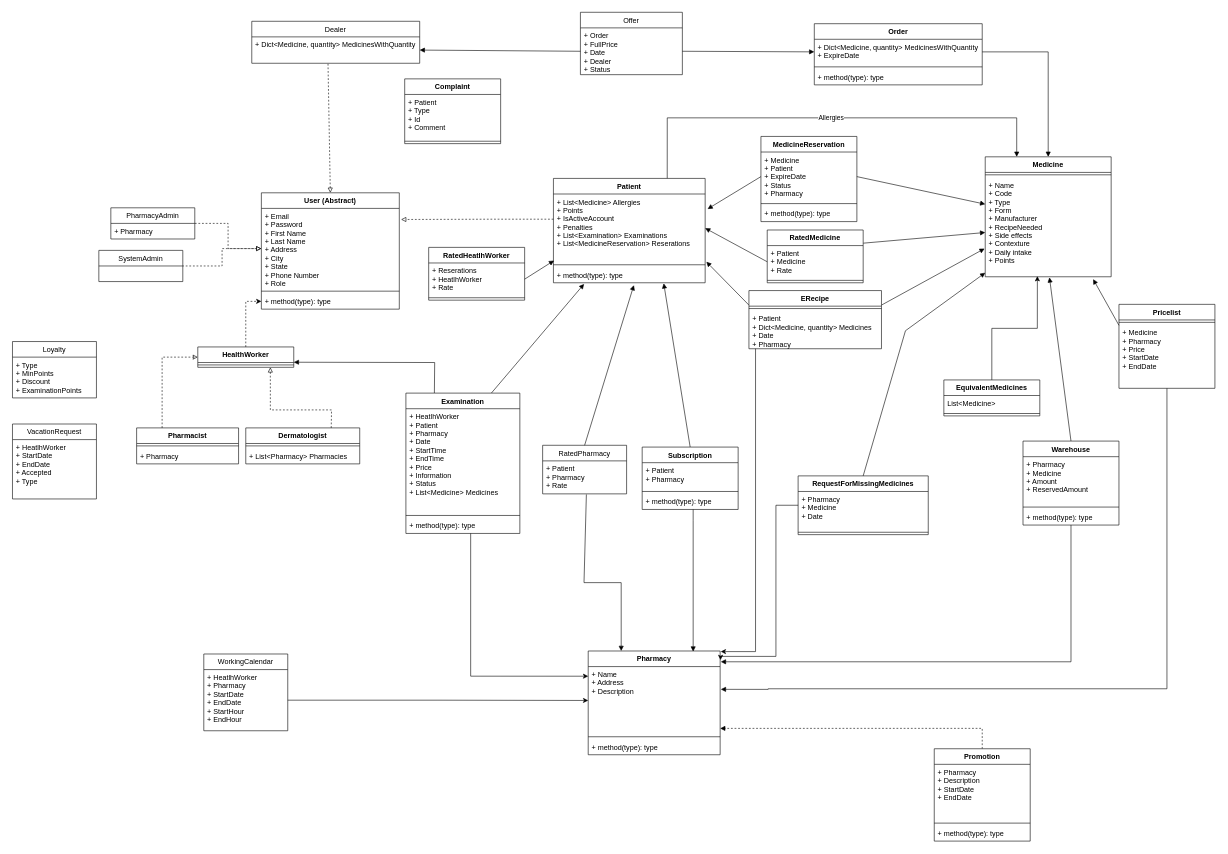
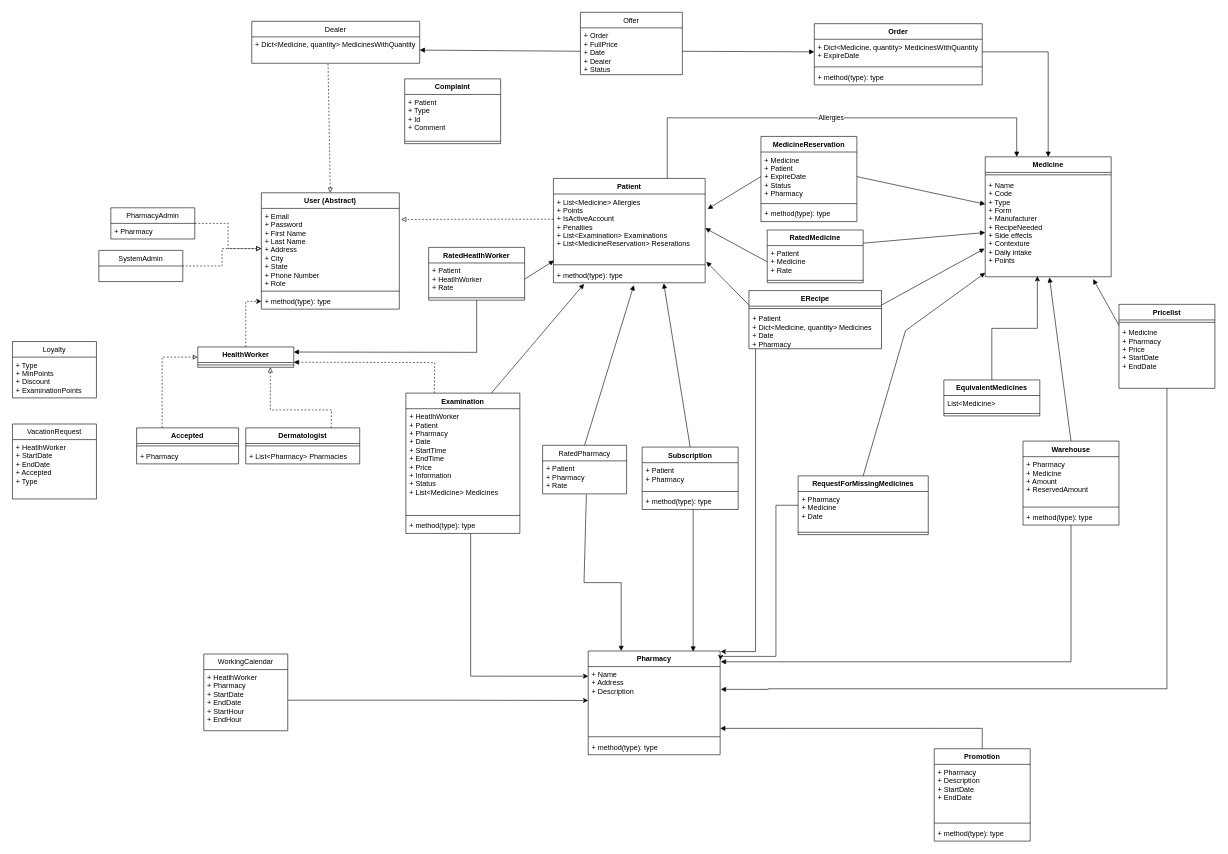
(456, 271) -> (448, 271)
none -> (477, 328)
(382, 363) -> (382, 363)
(187, 436) -> (187, 436)
(863, 729) -> (863, 729)
